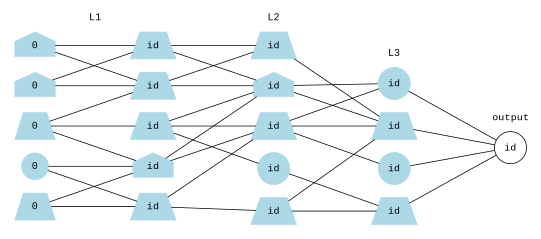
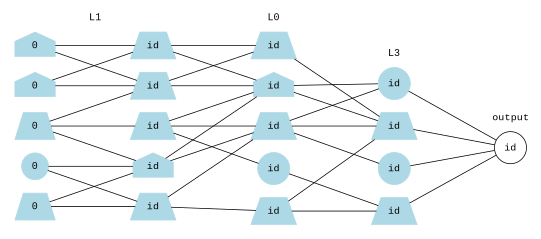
(274, 18) -> (274, 18)
